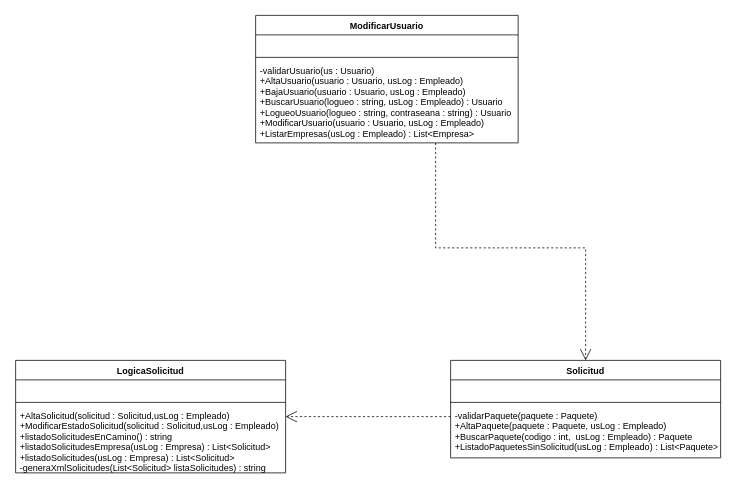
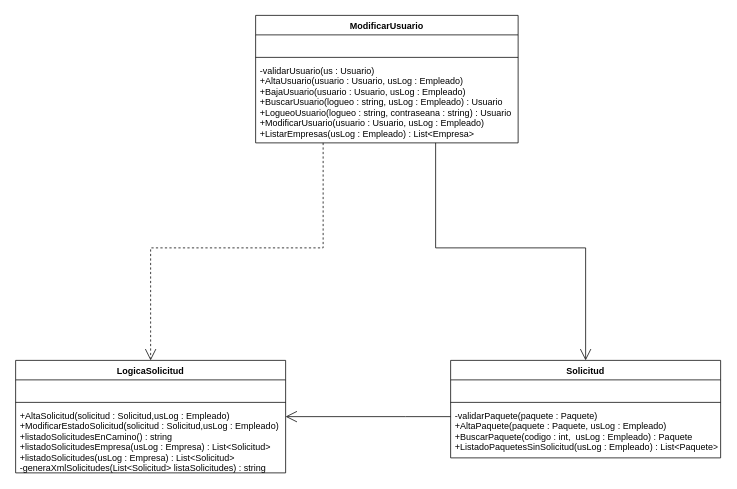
none -> (234, 248)
(512, 248) -> (512, 248)
(368, 417) -> (368, 417)
